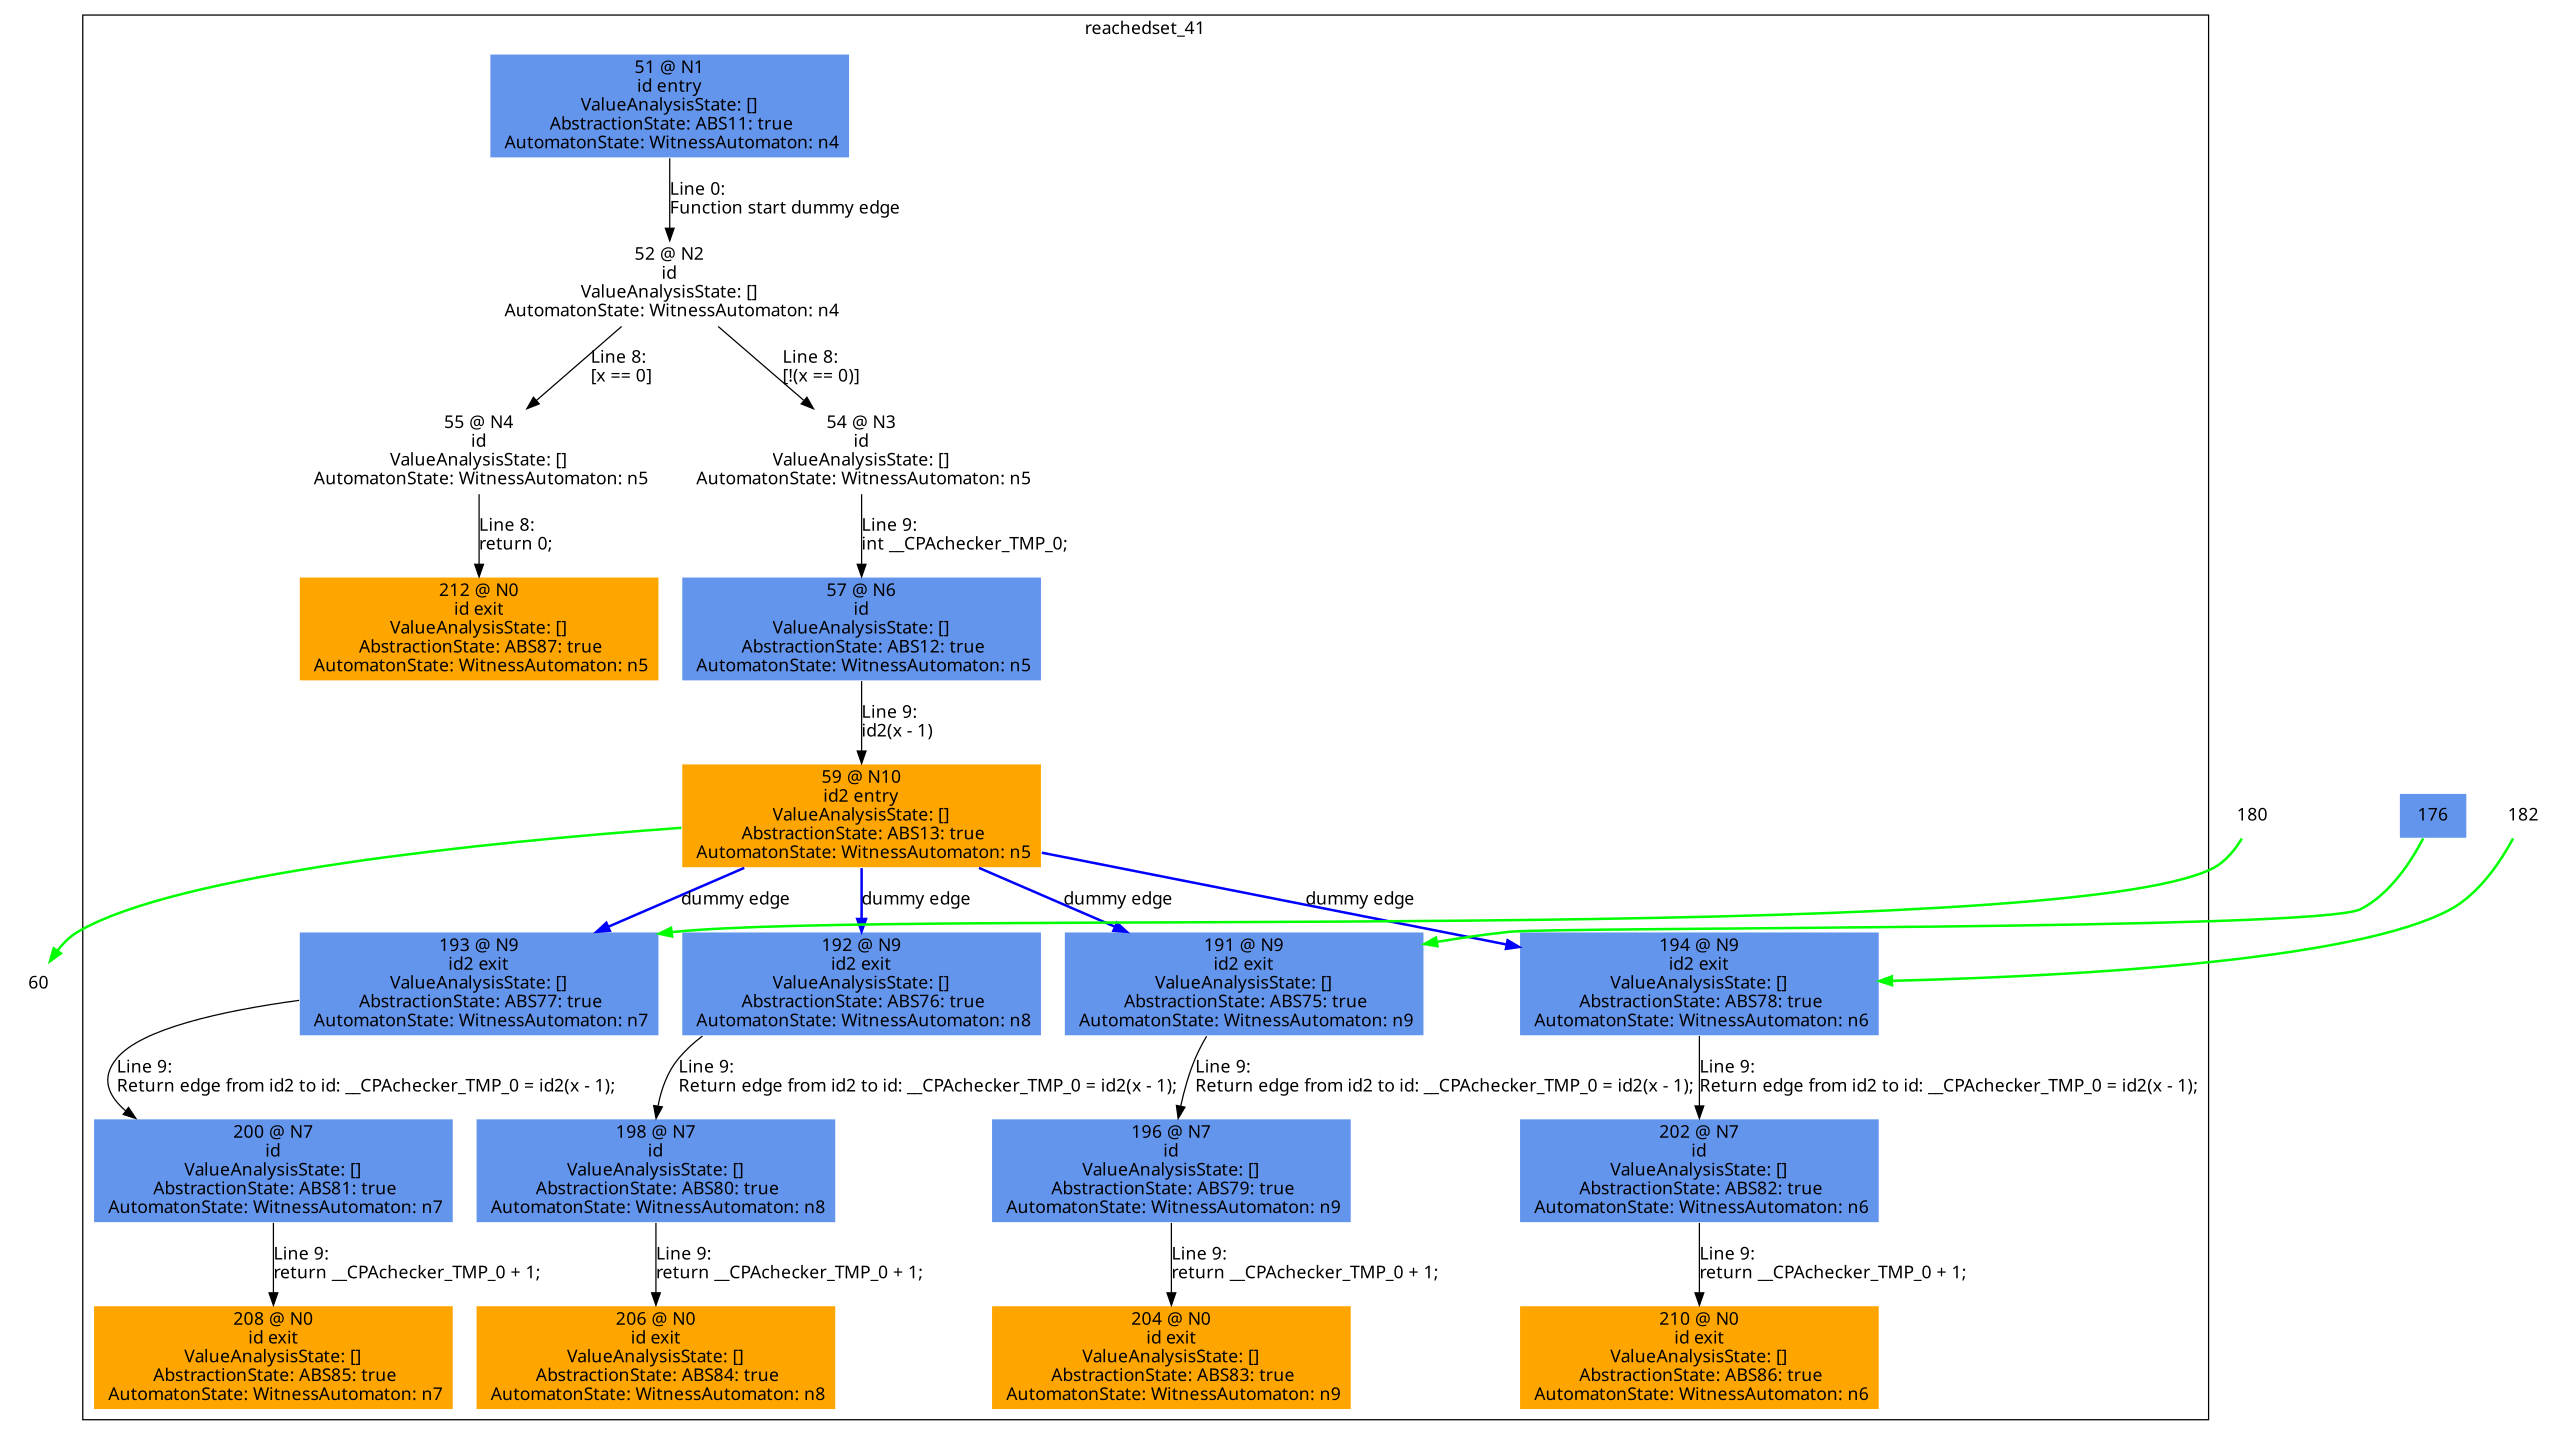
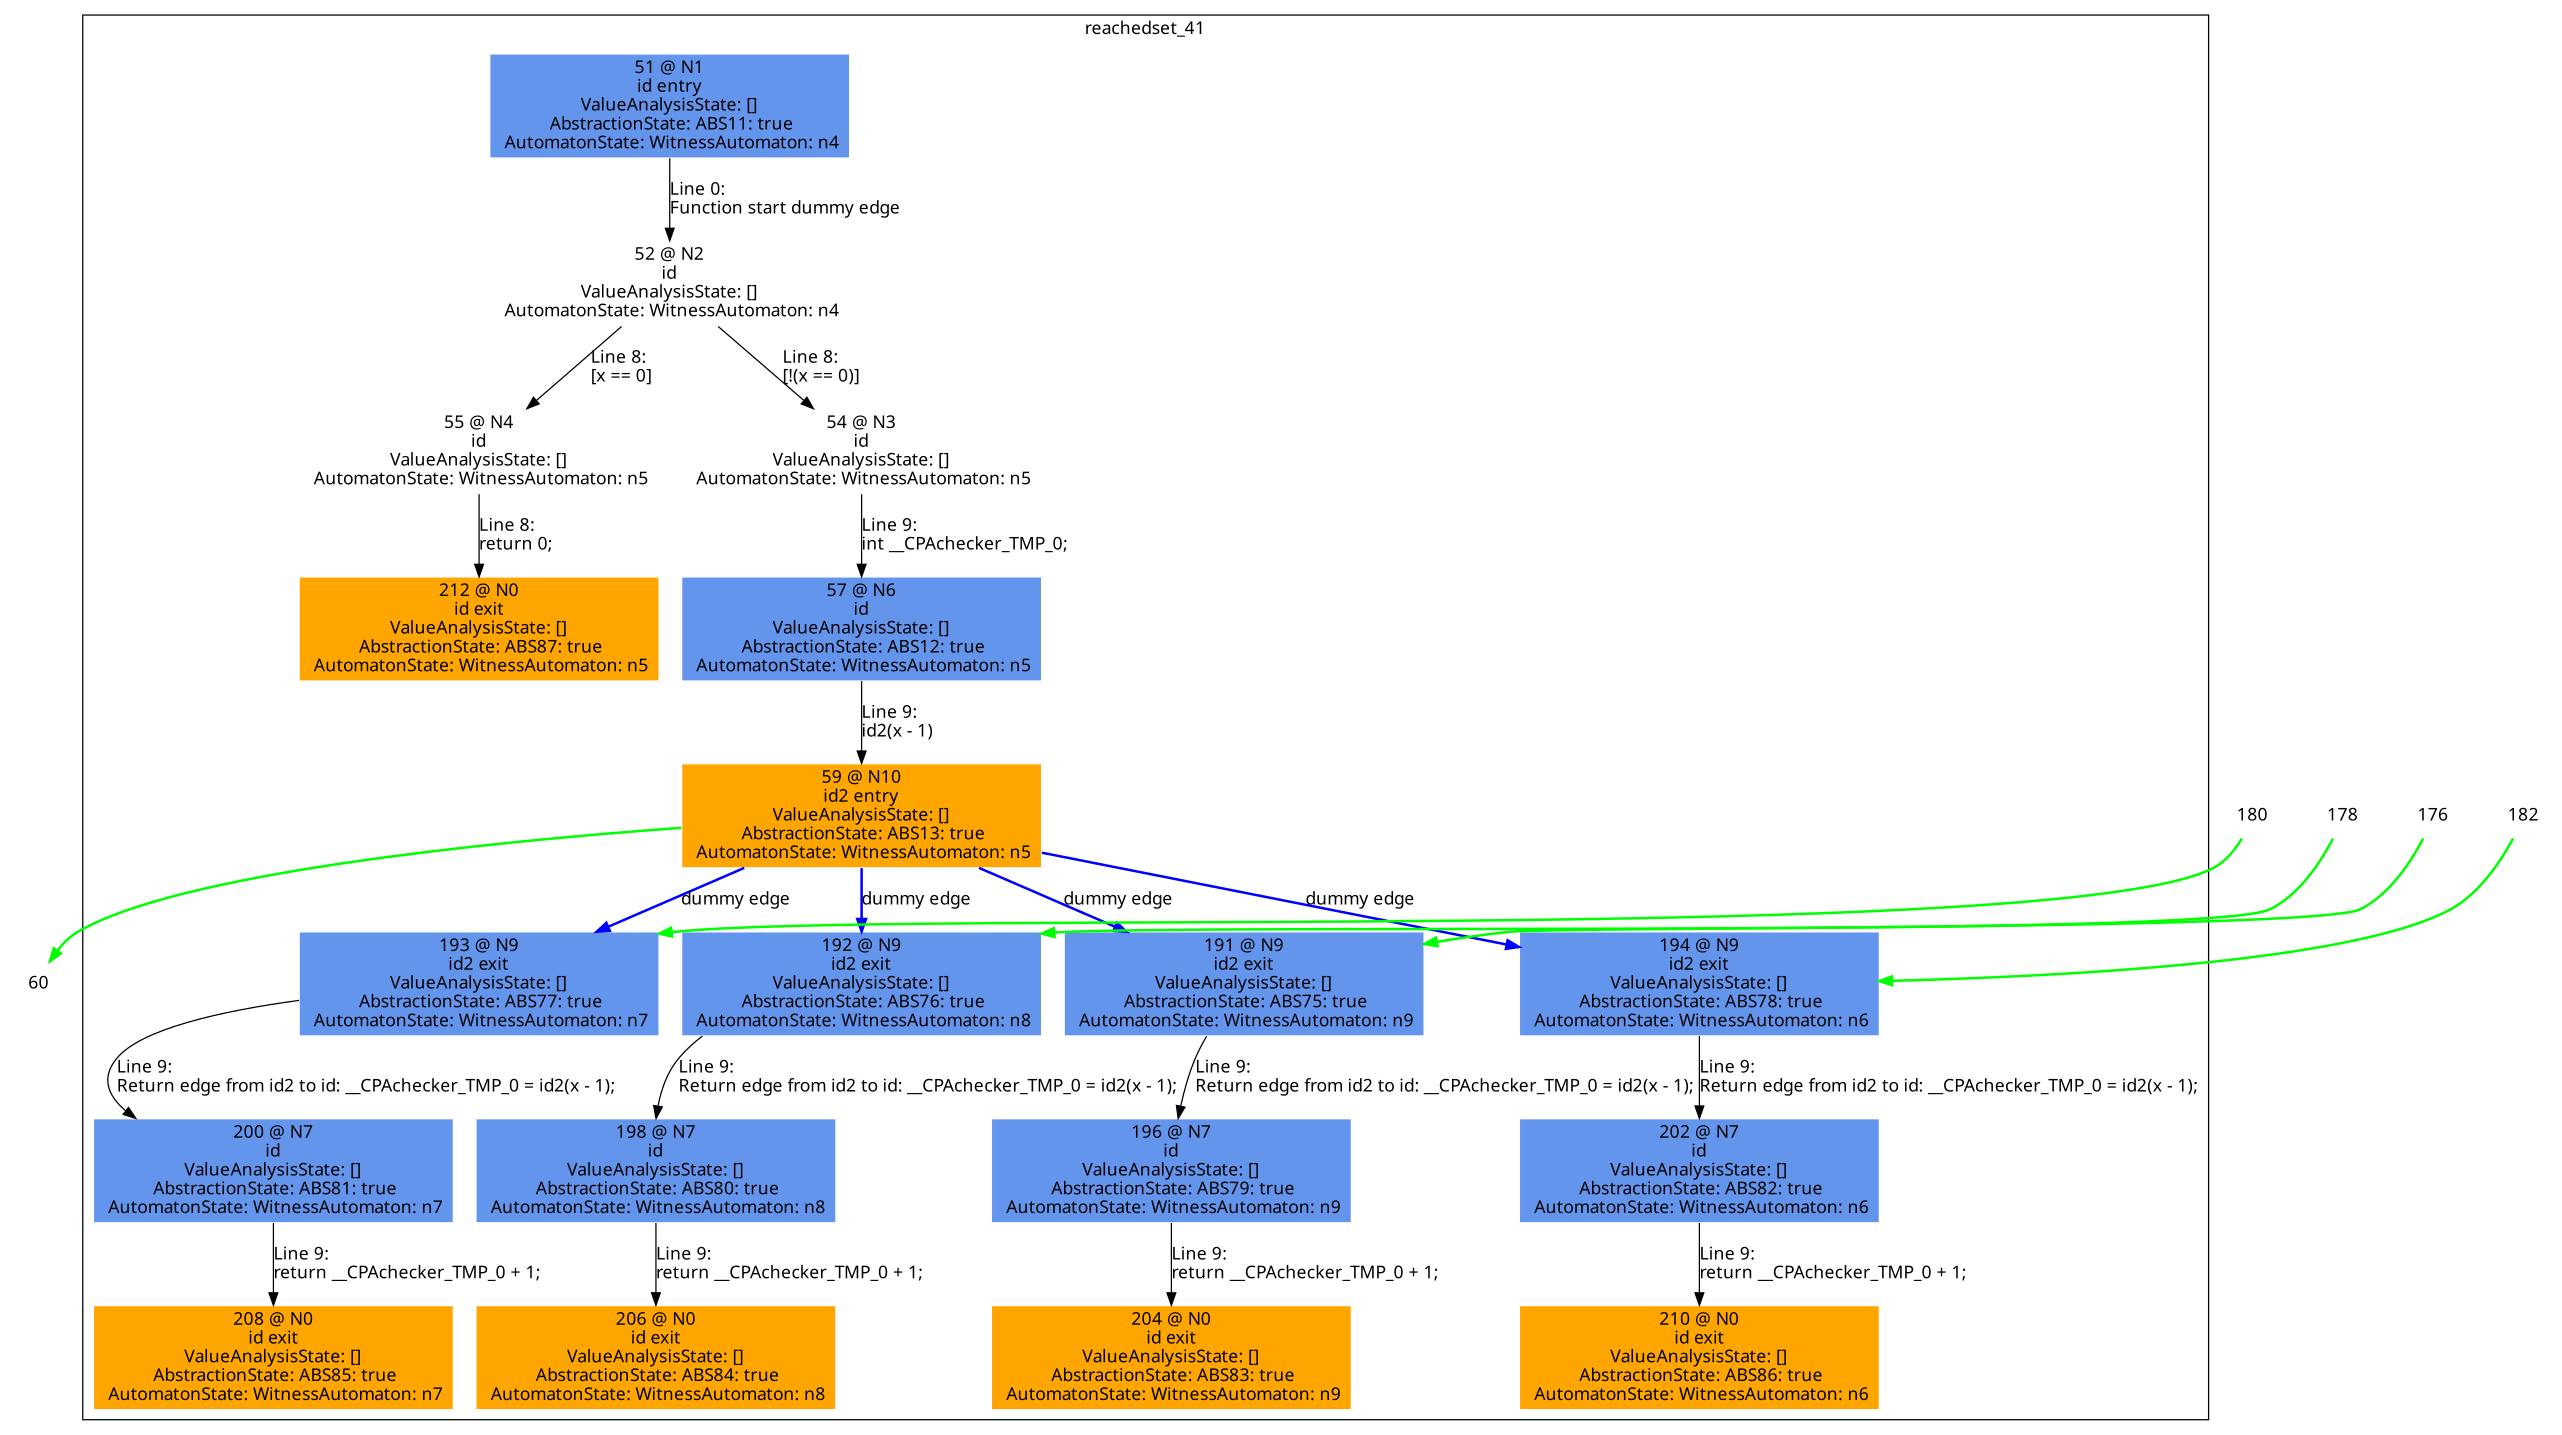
none -> (2343, 816)
(2433, 816) -> (2433, 816)
